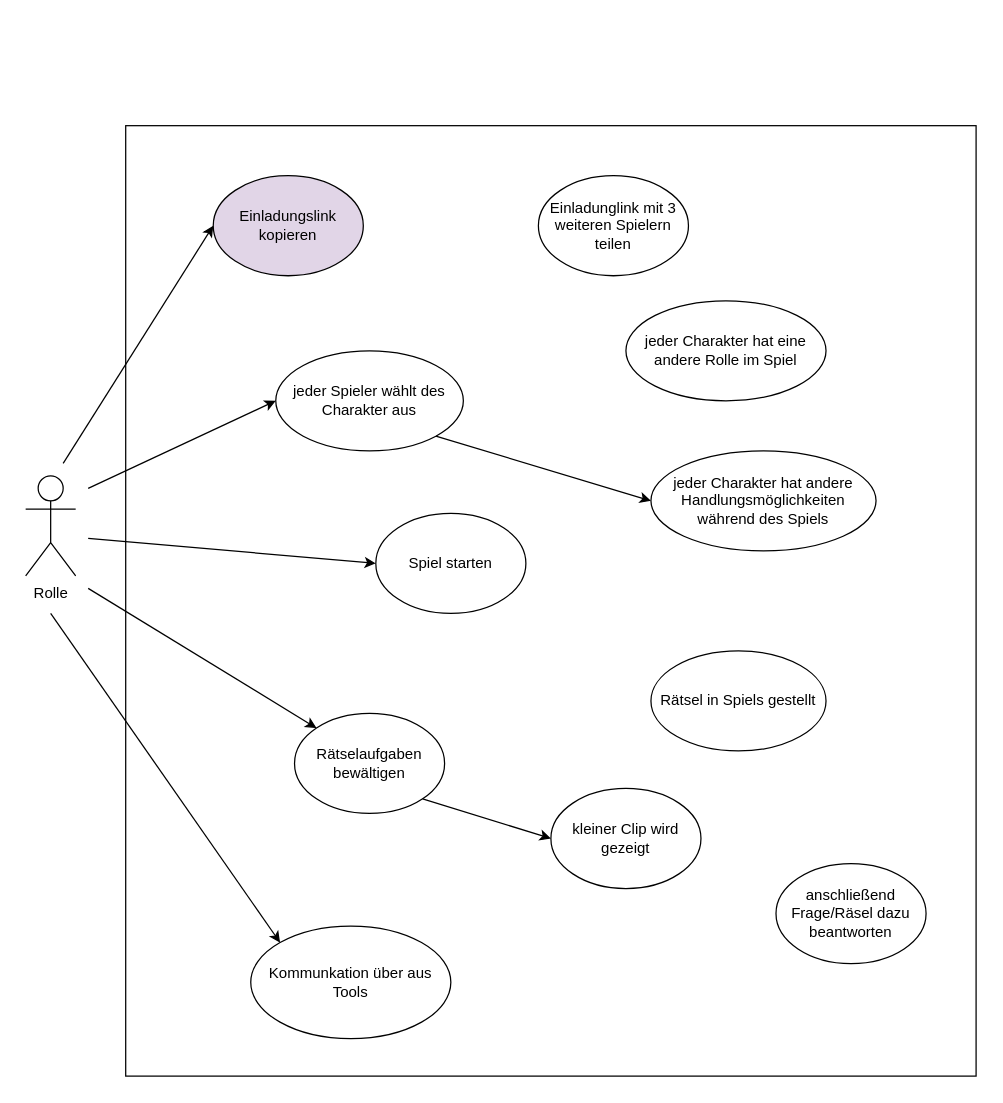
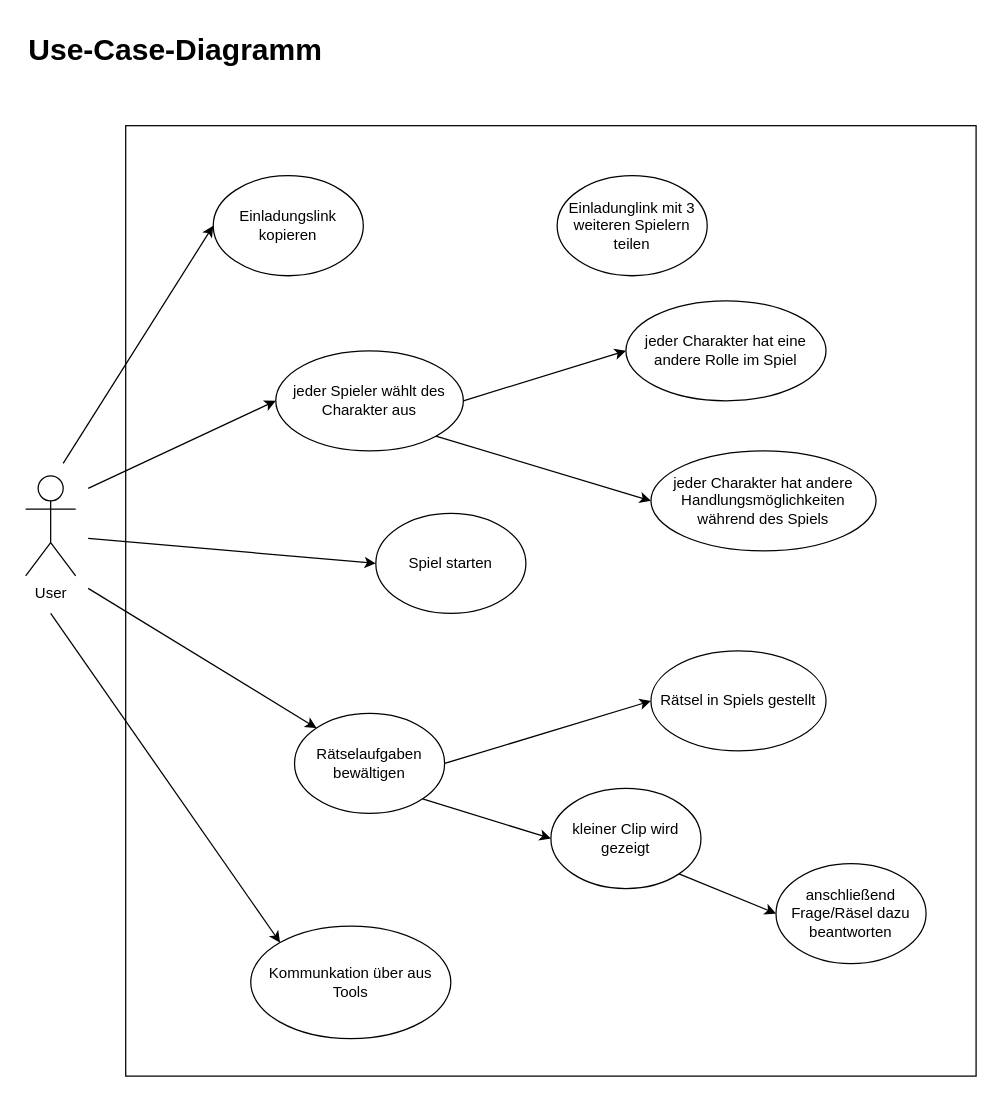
none -> (176, 51)
(288, 226) -> (288, 226)
(613, 226) -> (632, 226)
none -> (541, 377)
(51, 593) -> (51, 593)
none -> (543, 733)
none -> (723, 892)
